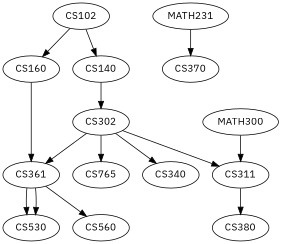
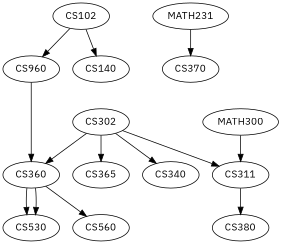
(31, 69) -> (31, 69)
(101, 92) -> none
(31, 175) -> (31, 175)
(101, 175) -> (101, 175)
